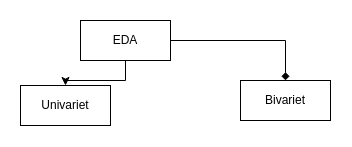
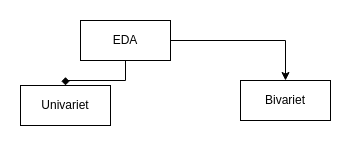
(286, 71) -> (286, 72)
(68, 81) -> (68, 81)
